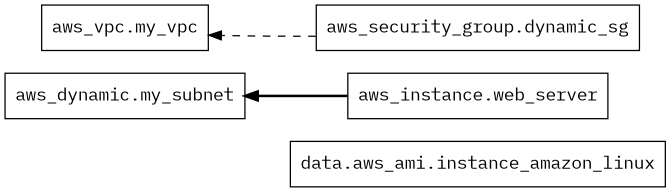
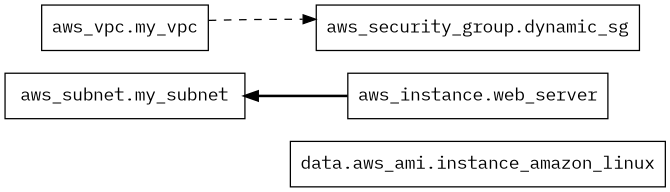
(269, 36) -> (256, 20)
(125, 96) -> (125, 96)
